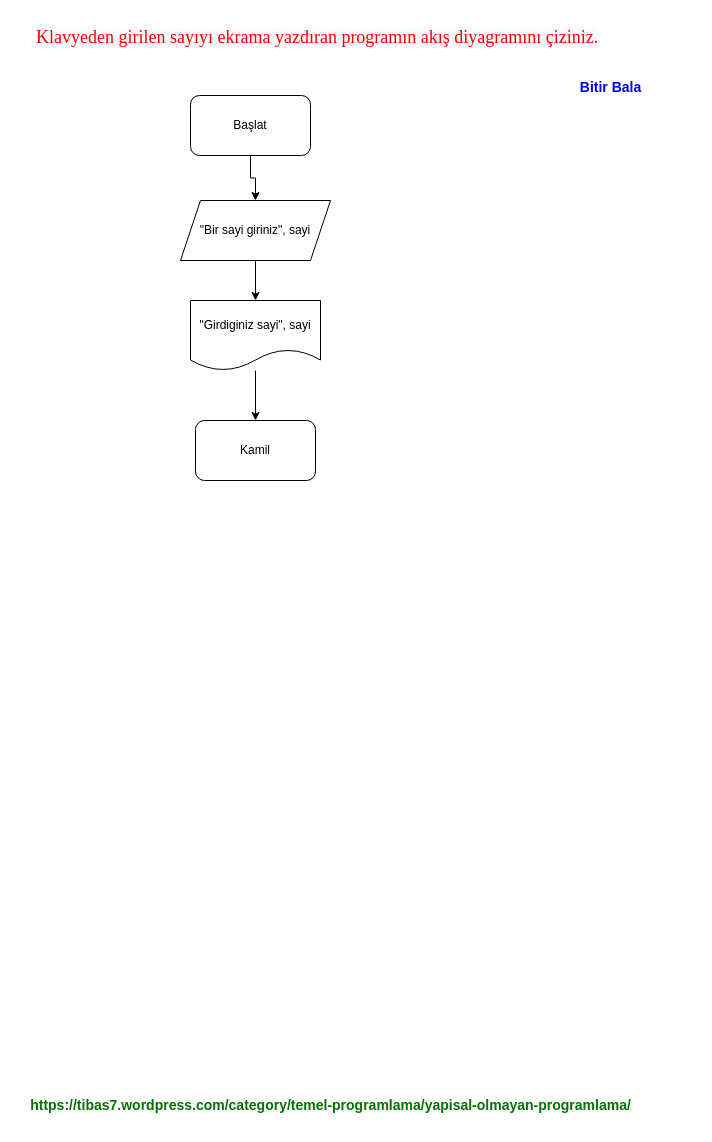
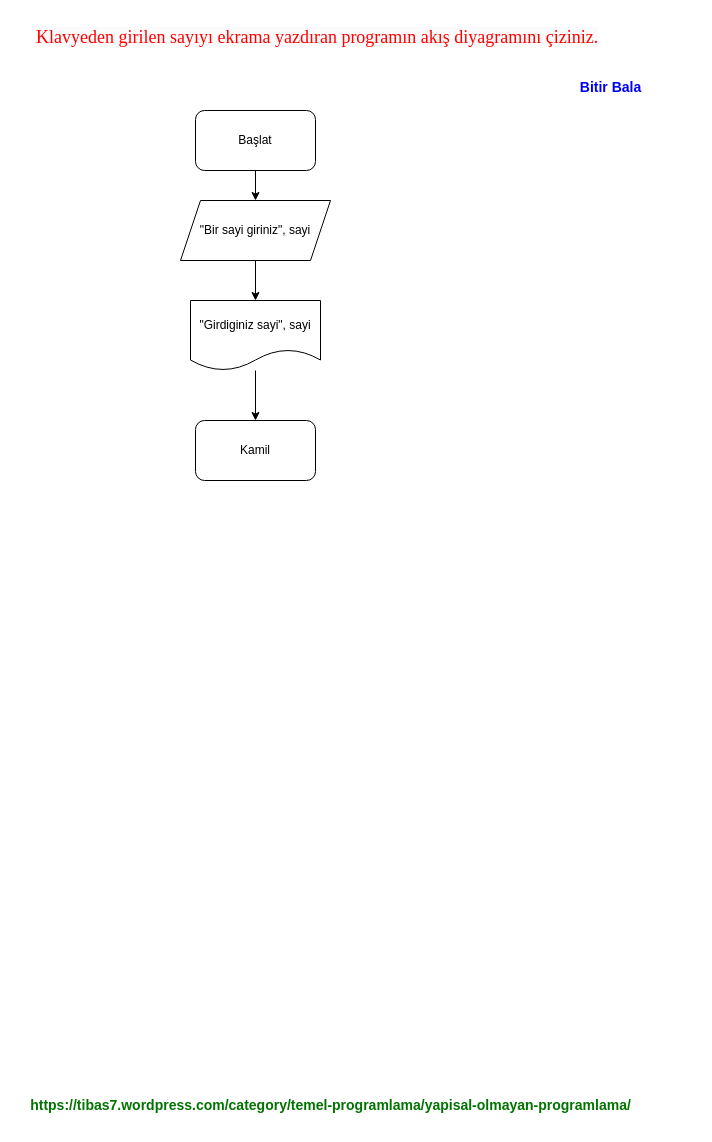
(251, 126) -> (256, 141)
